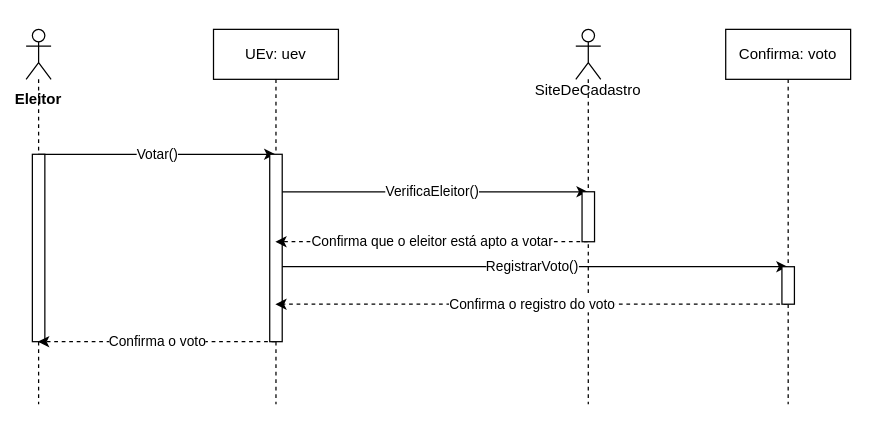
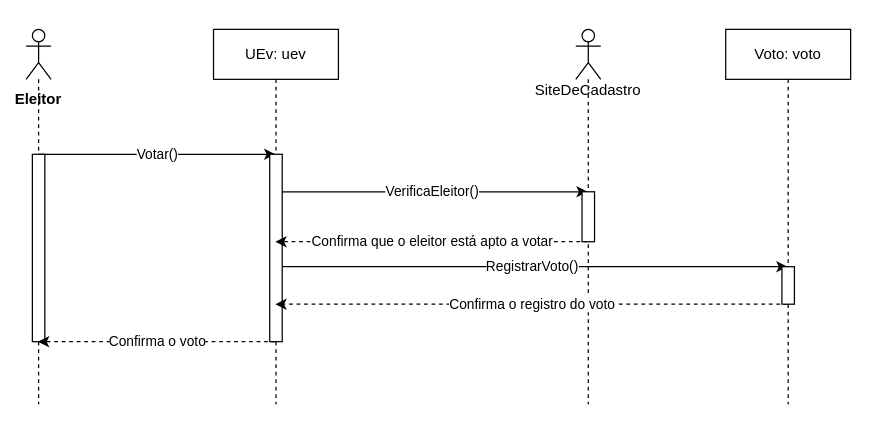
(788, 54) -> (788, 54)
